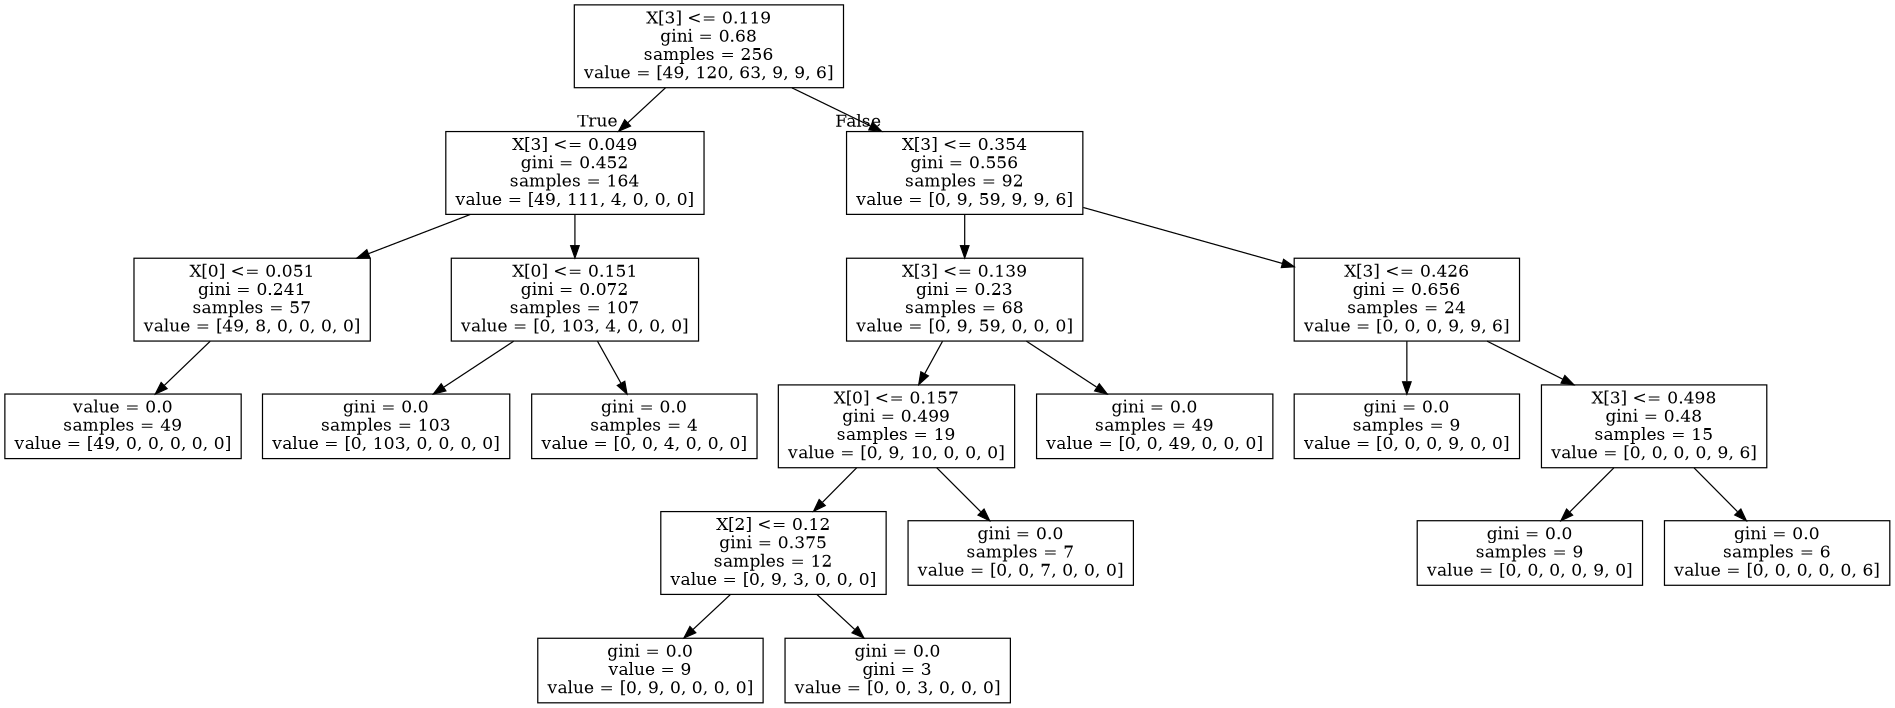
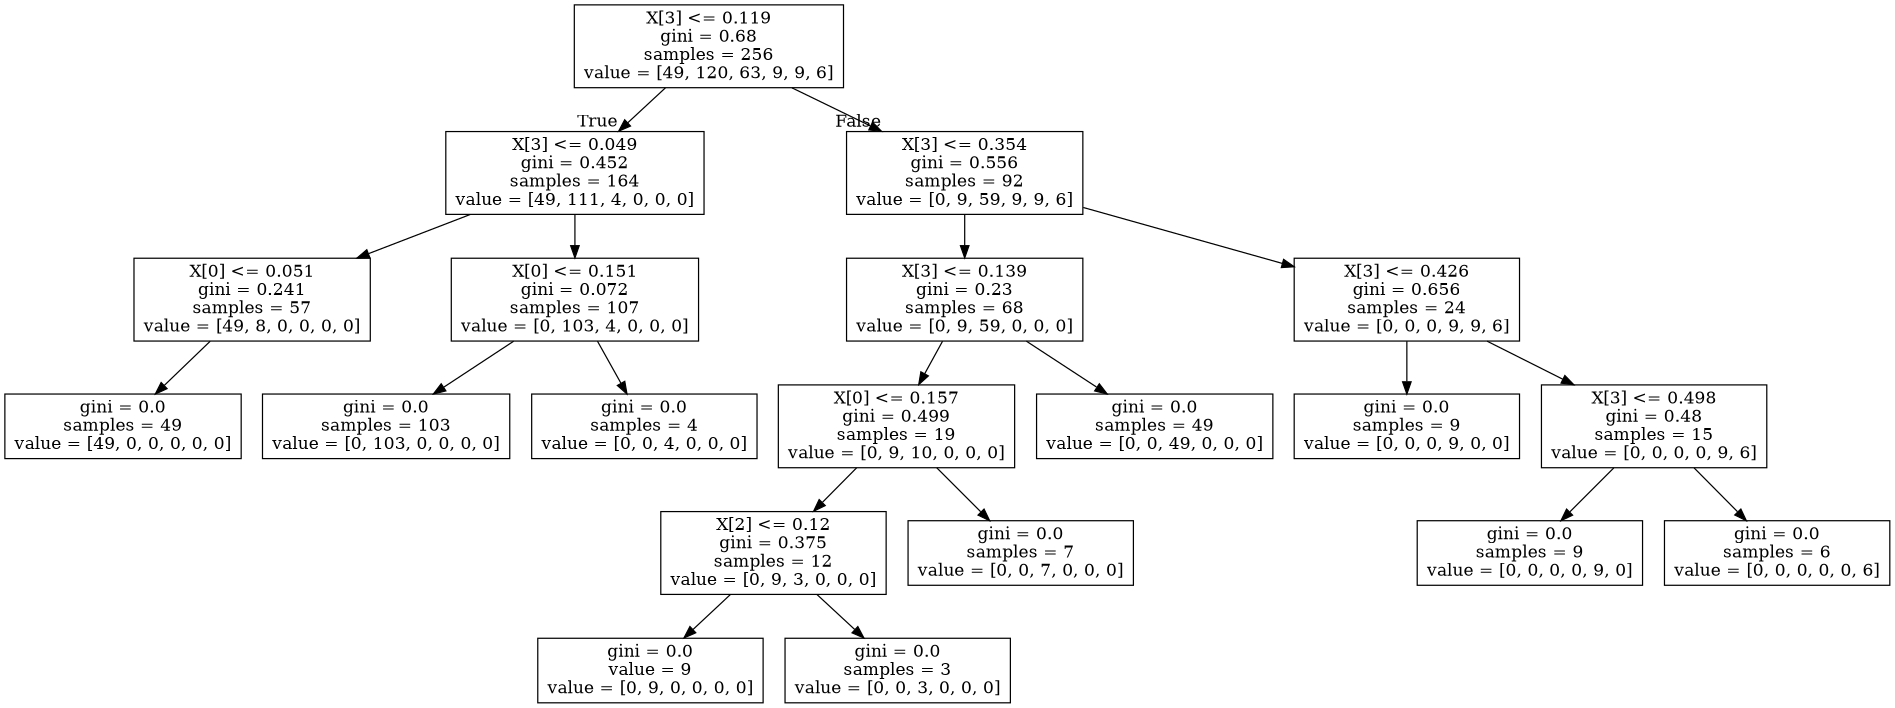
(123, 426) -> (123, 426)
(898, 671) -> (898, 671)
